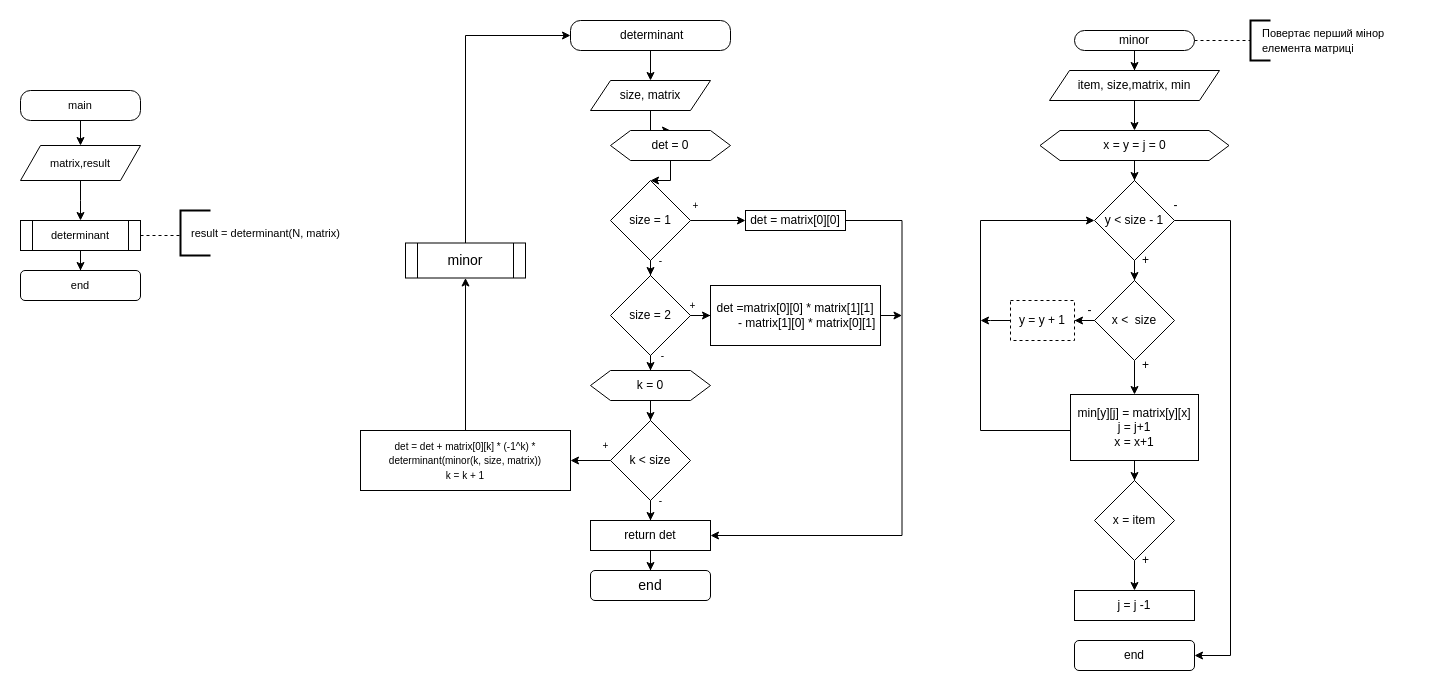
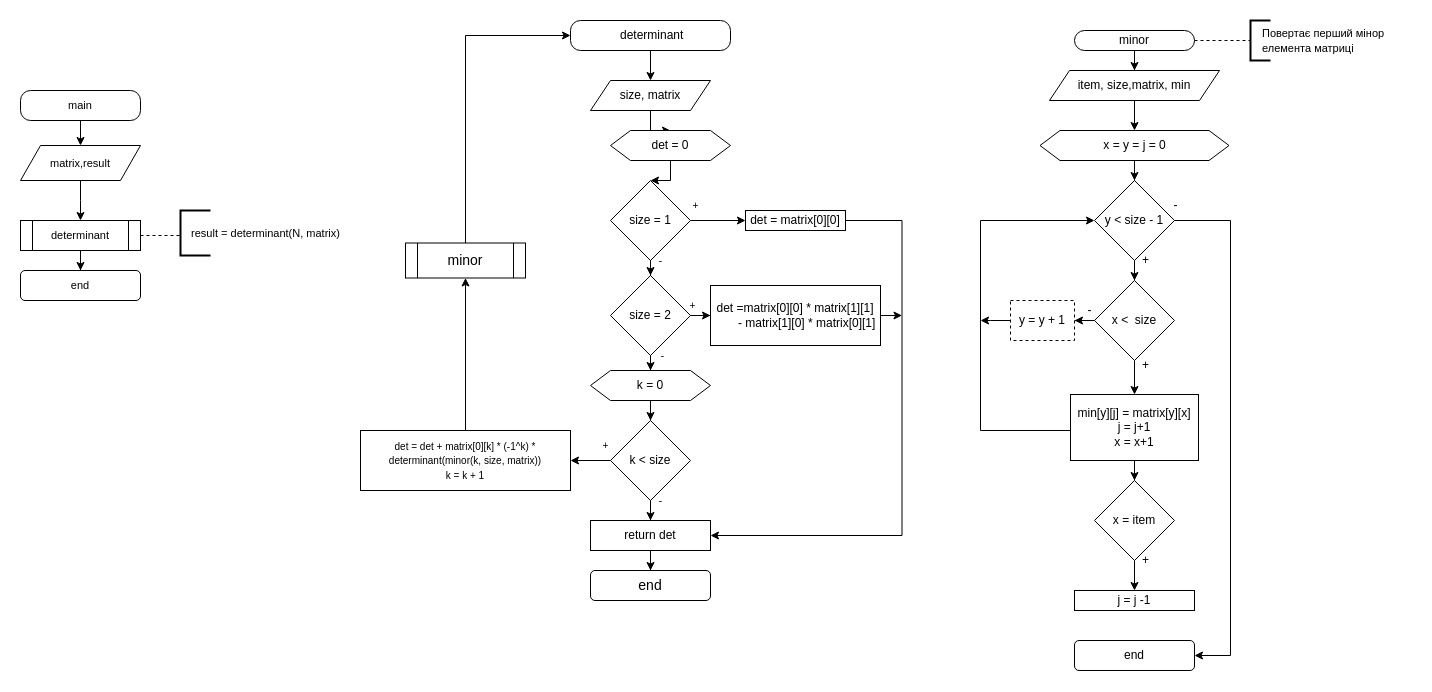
(1135, 606) -> (1135, 601)
